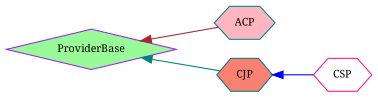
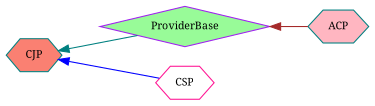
(186, 65) -> (103, 42)
